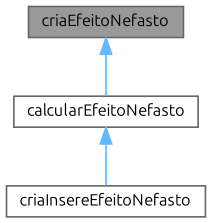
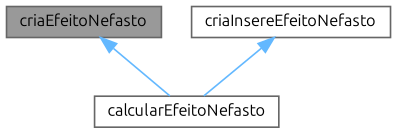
(106, 165) -> (233, 72)
